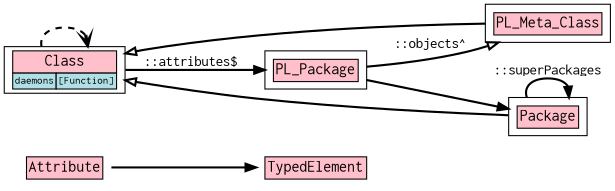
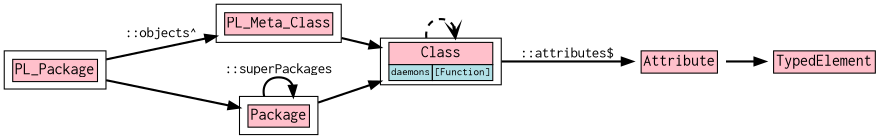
(310, 31) -> (356, 41)
(428, 59) -> (156, 49)
(190, 70) -> (562, 61)
(322, 105) -> (344, 94)
